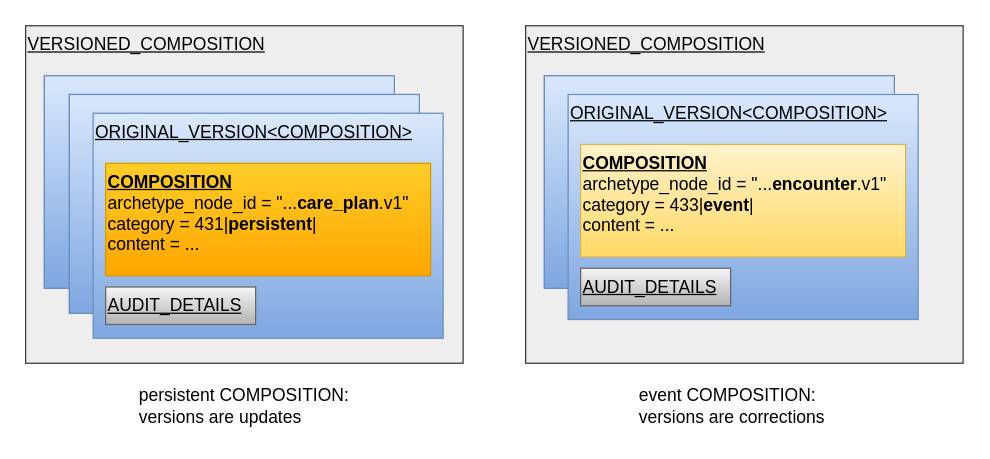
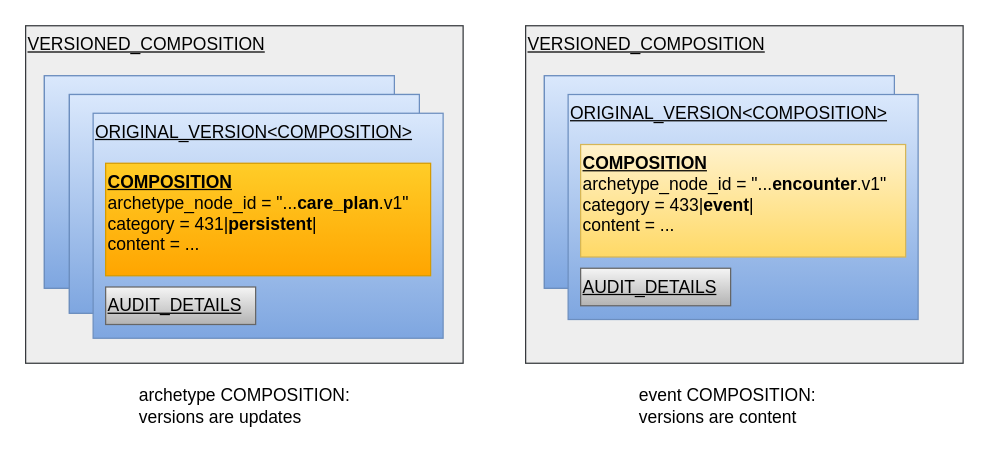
(245, 407) -> (243, 407)
(748, 407) -> (731, 407)
